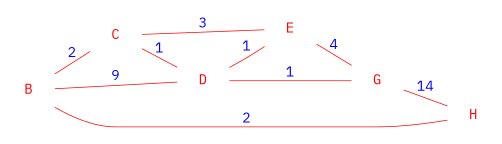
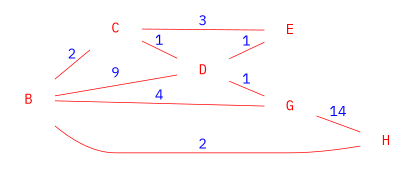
(334, 55) -> (160, 103)
